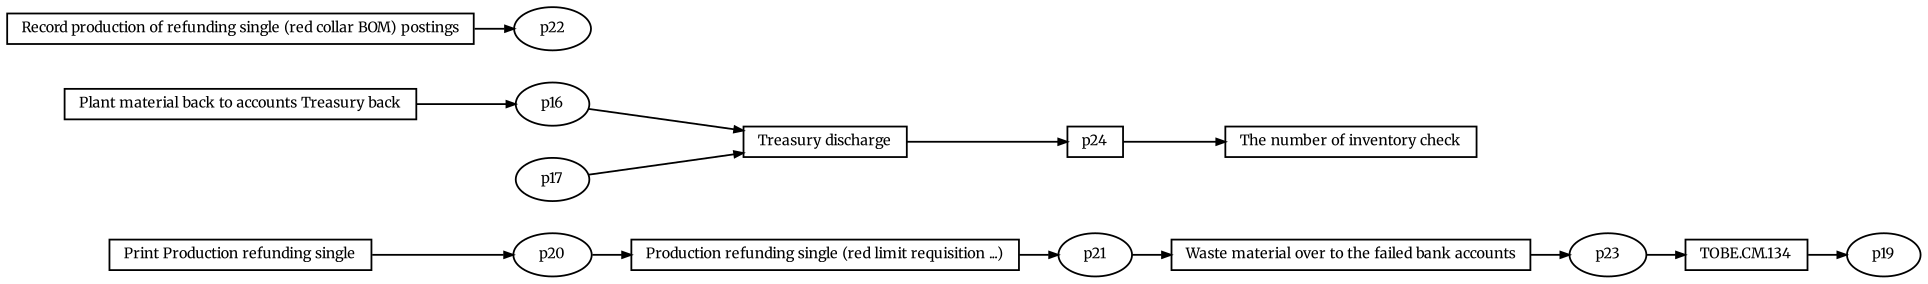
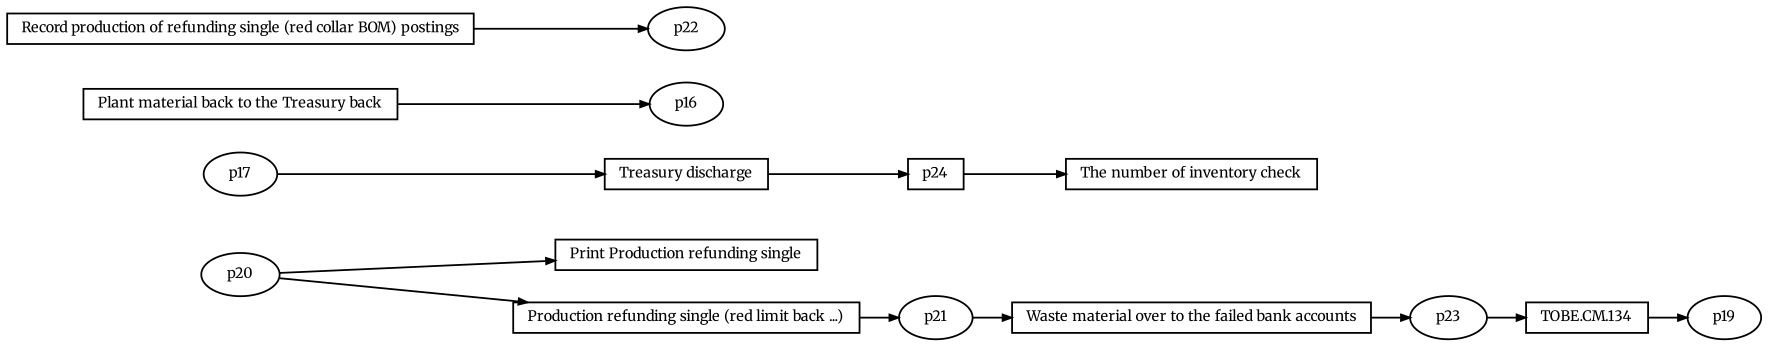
(240, 104) -> (240, 104)
(661, 119) -> none
(438, 255) -> (413, 267)
(825, 255) -> (686, 318)
